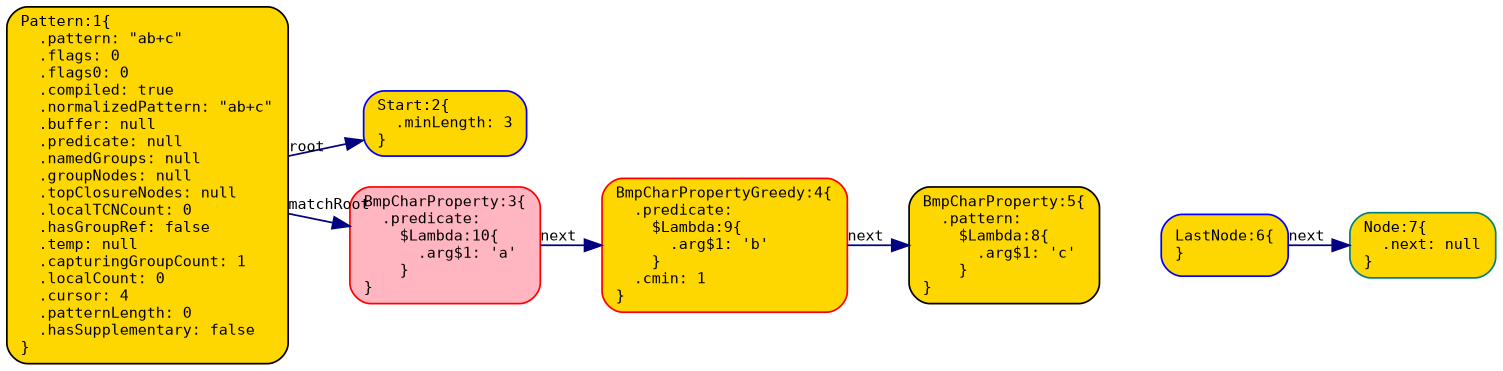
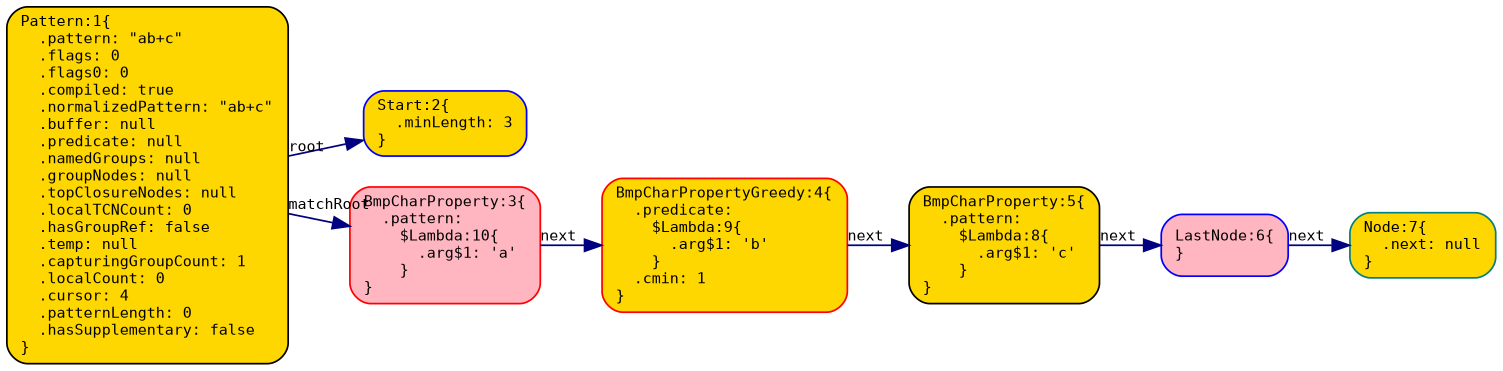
(445, 245) -> (445, 245)
none -> (1122, 245)
(1225, 245) -> (1225, 245)
